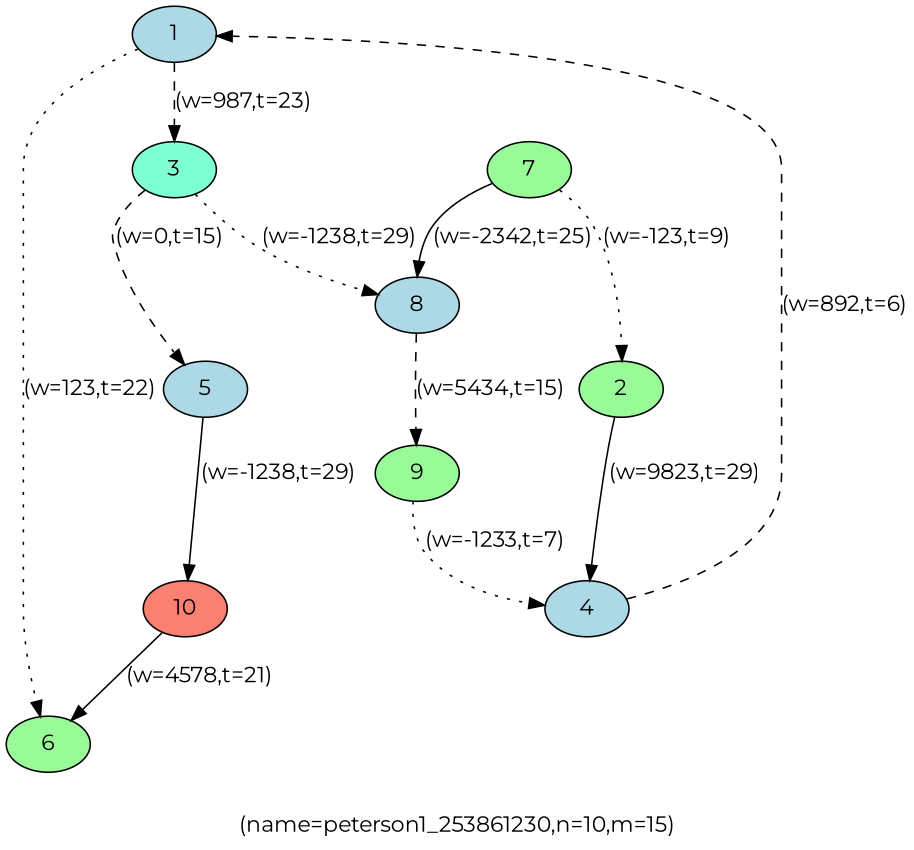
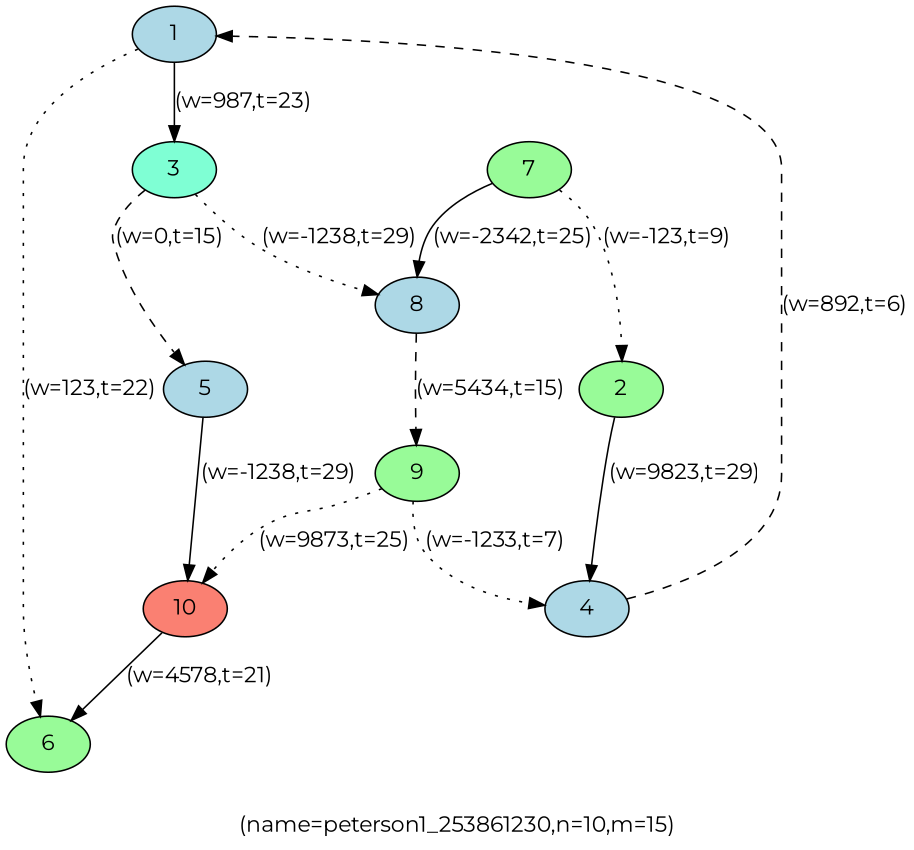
(174, 94) -> (174, 94)
none -> (290, 515)
